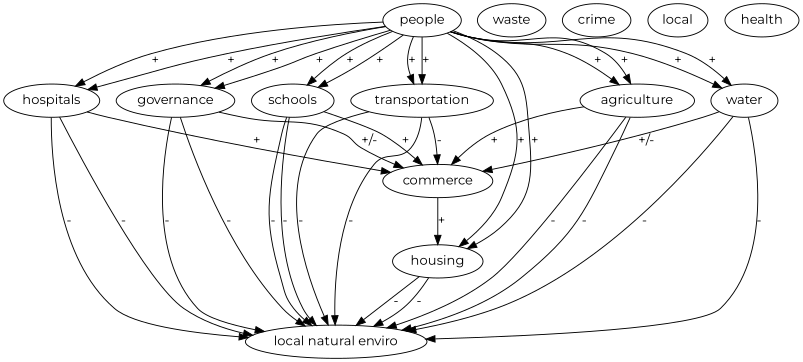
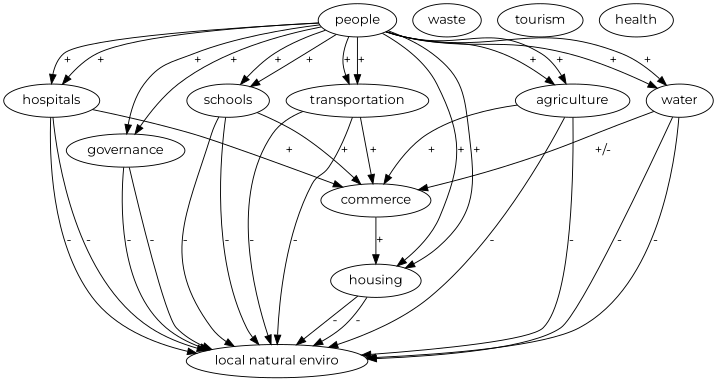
(597, 20) -> none
(678, 20) -> (540, 20)
(311, 124) -> none
(440, 141) -> (374, 151)
